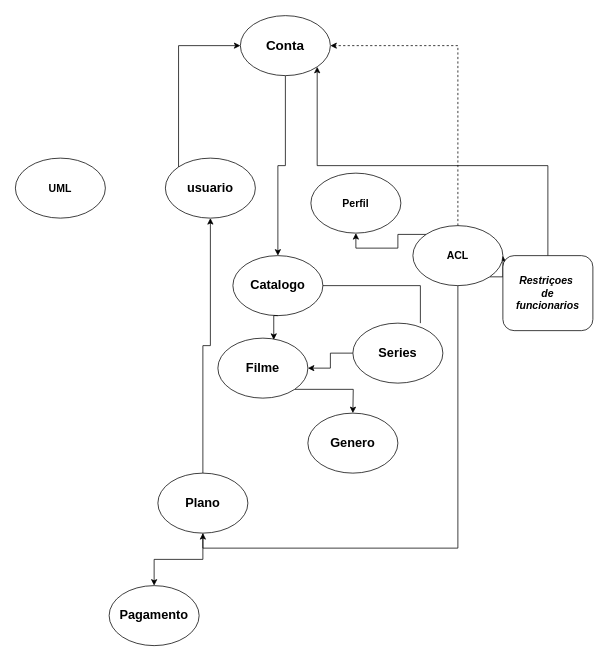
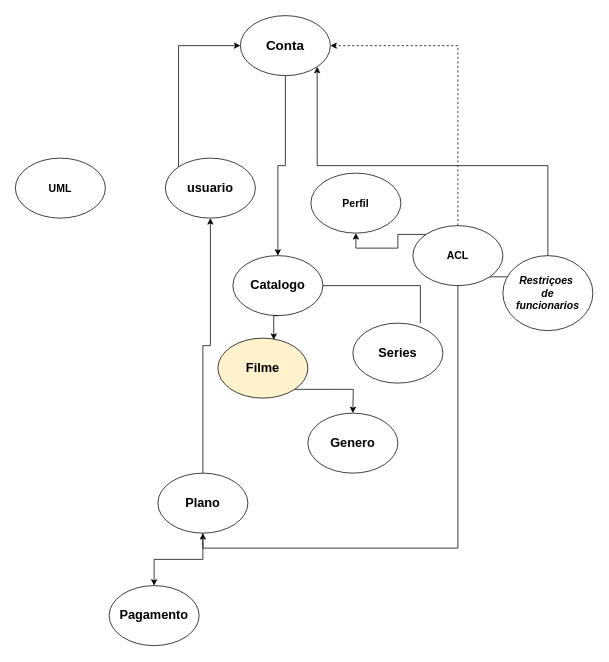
(548, 293) -> (548, 293)
(330, 360) -> none
(263, 368) -> (263, 368)
